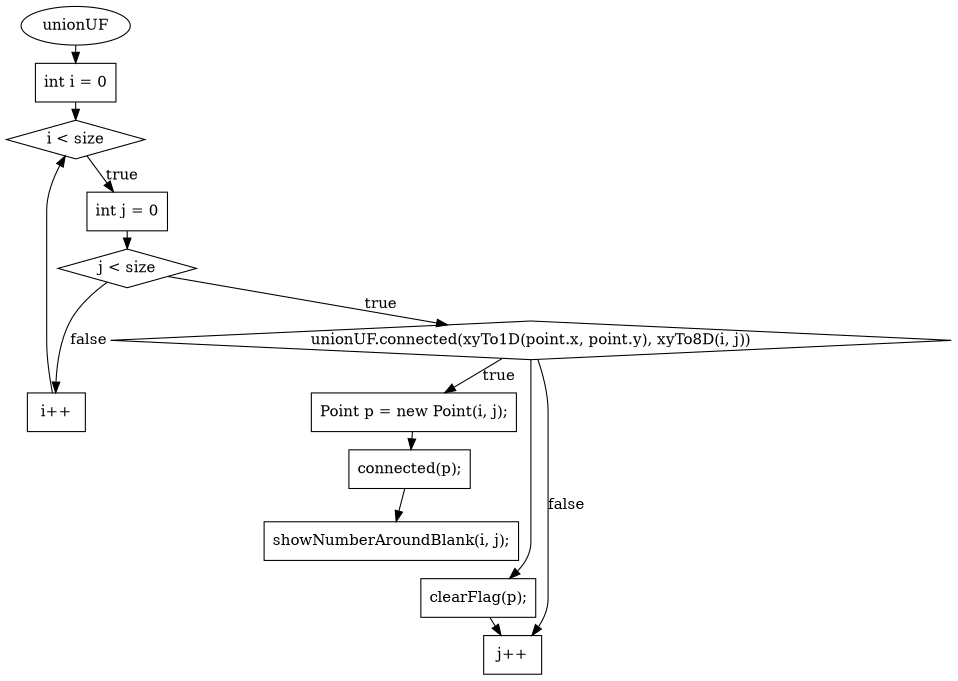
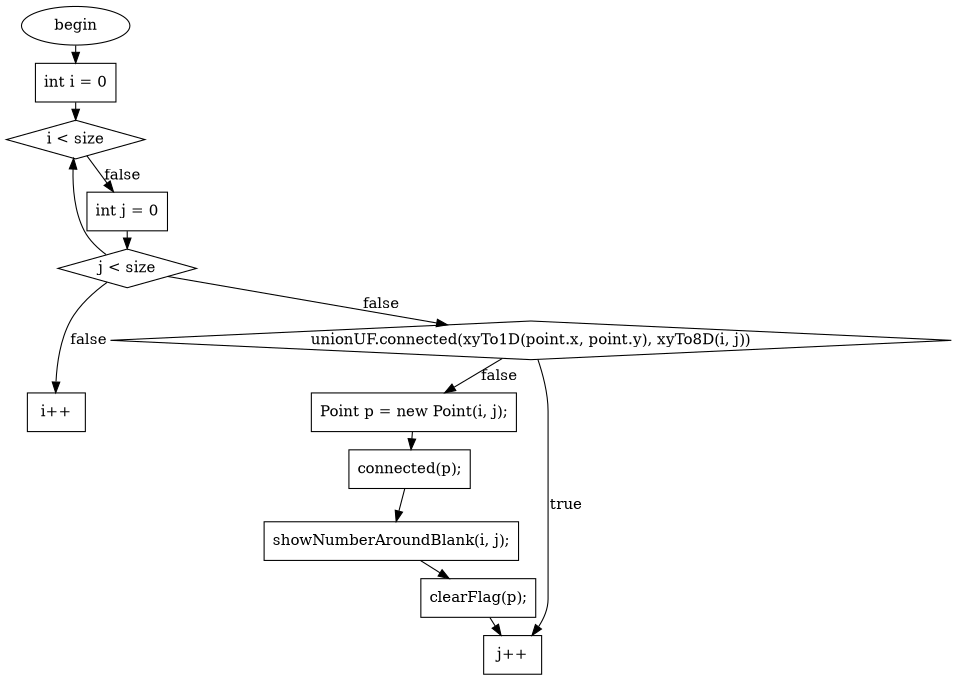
(76, 26) -> (76, 26)
(122, 176) -> (122, 176)
(47, 278) -> (79, 217)
(381, 304) -> (381, 304)
(499, 376) -> (499, 376)
(531, 467) -> (430, 567)
(566, 505) -> (566, 505)
